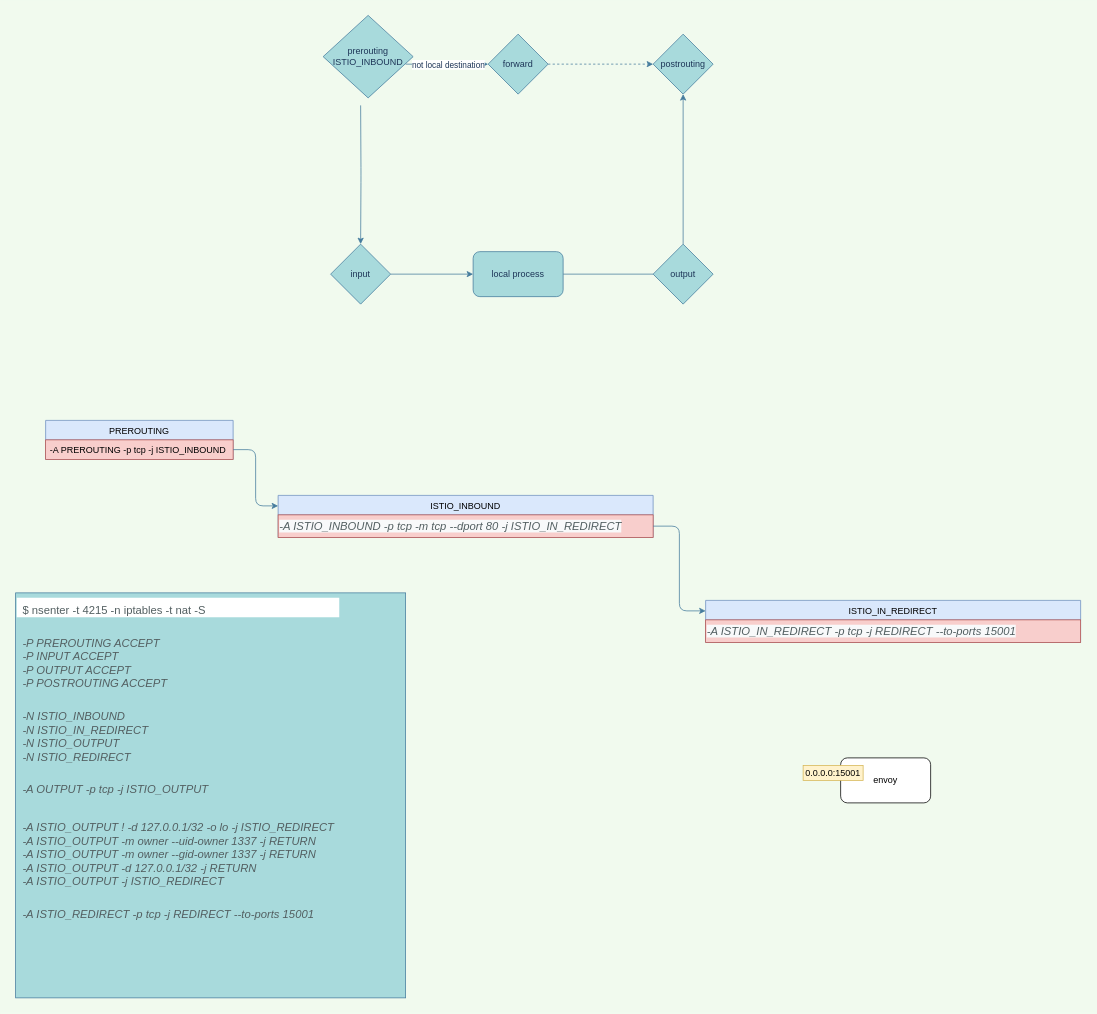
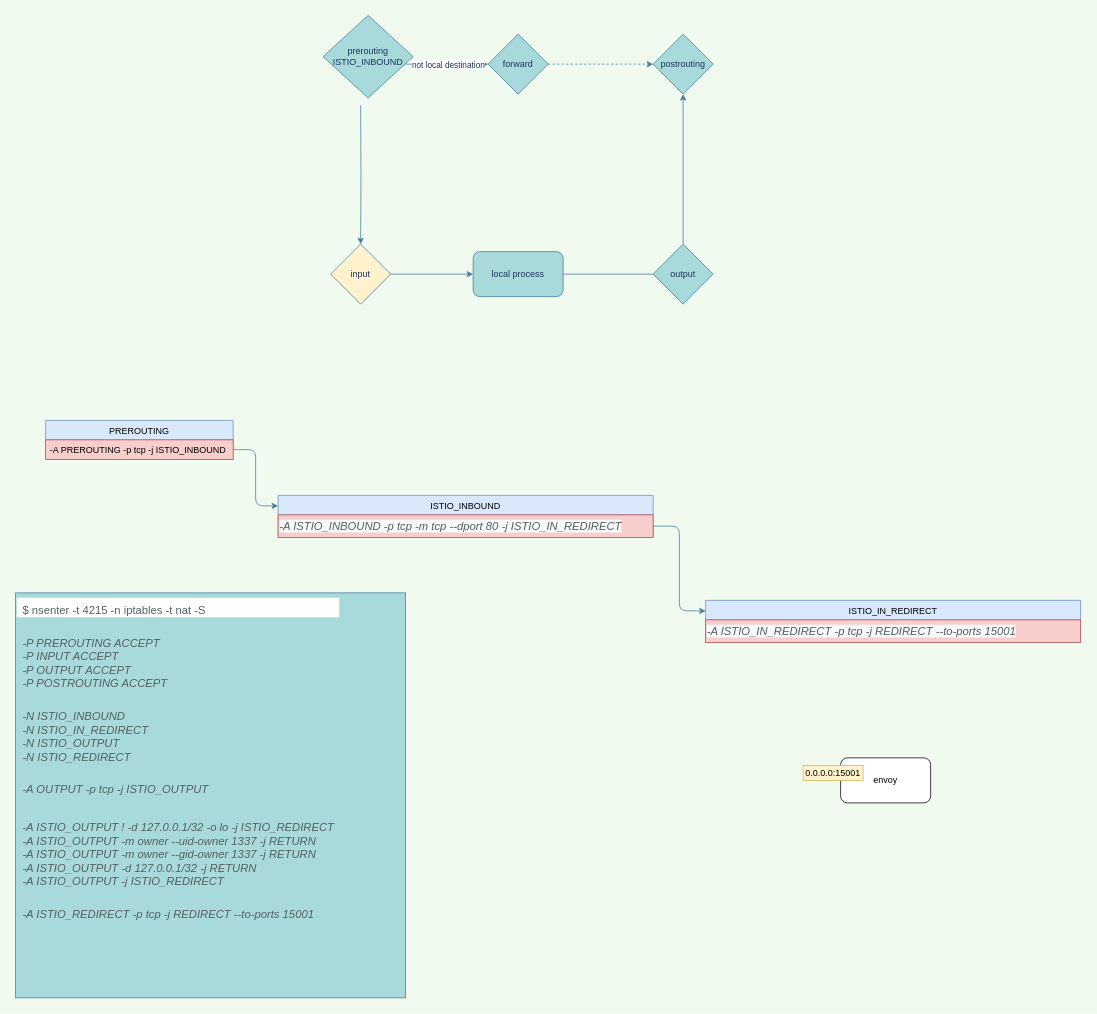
(360, 274) -> (360, 274)
